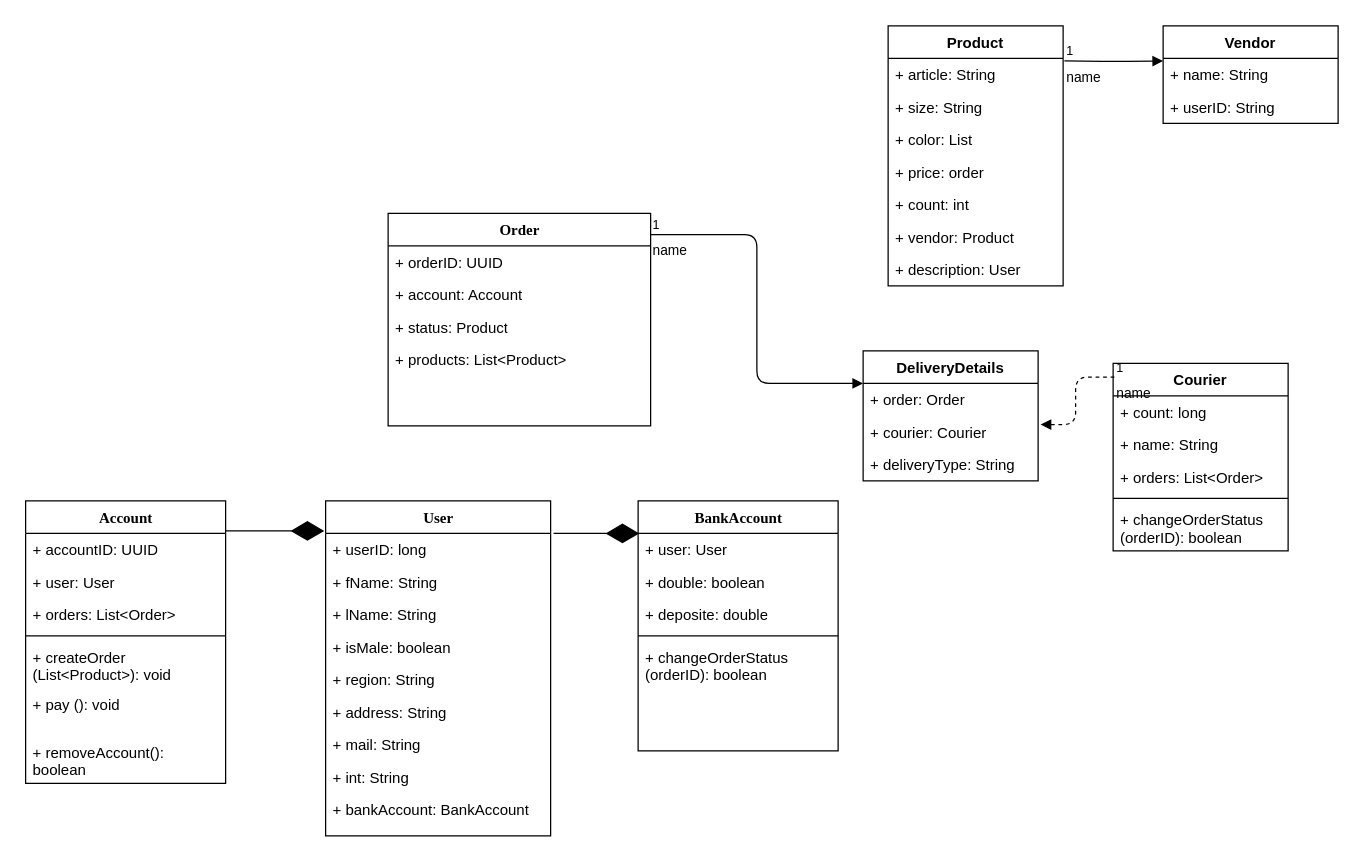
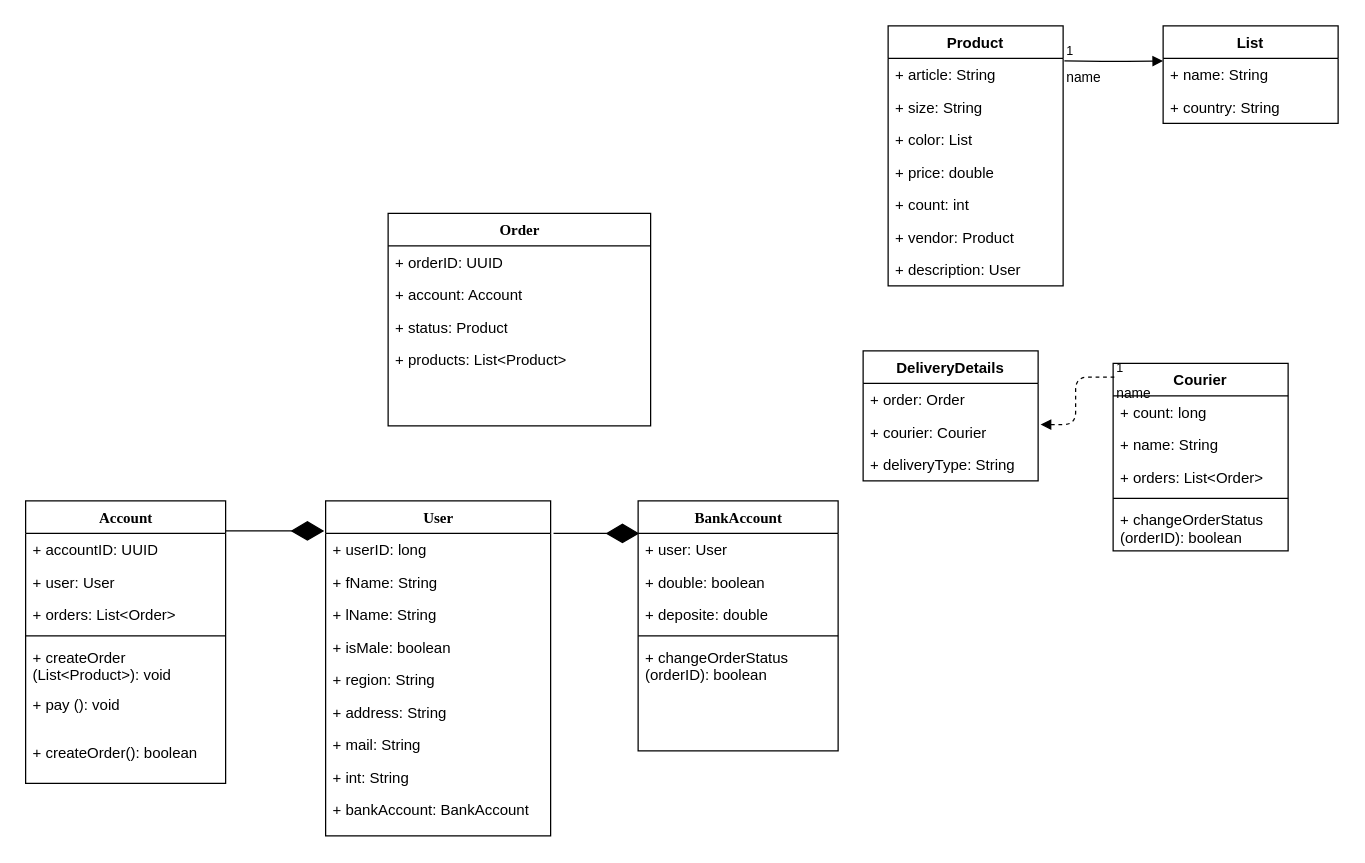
(1250, 43) -> (1250, 43)
(1229, 108) -> (1234, 108)
(946, 173) -> (948, 173)
(757, 304) -> none
(127, 762) -> (126, 753)
